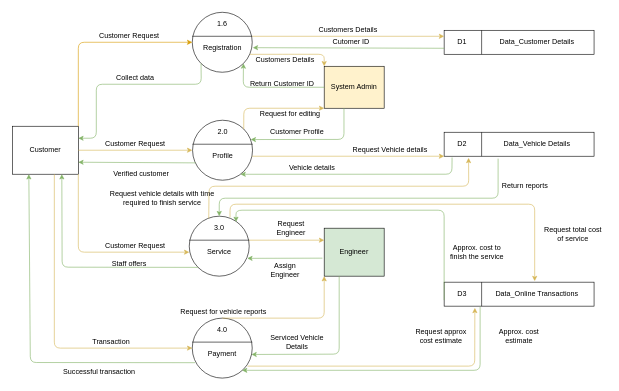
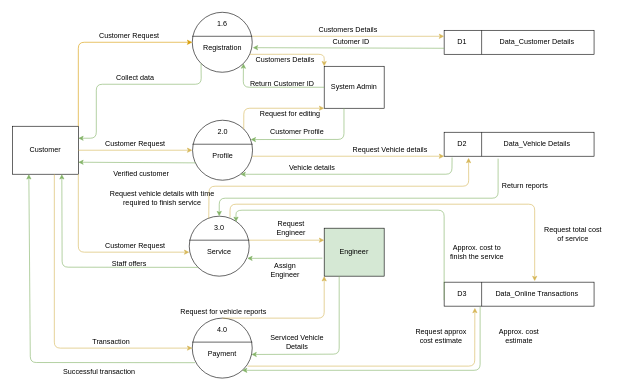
(354, 87) -> (354, 87)
